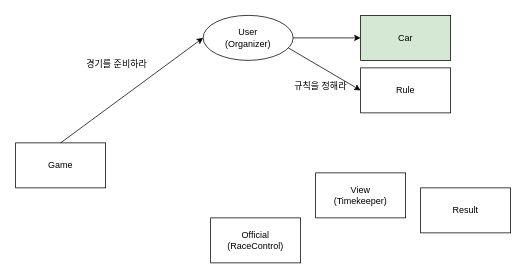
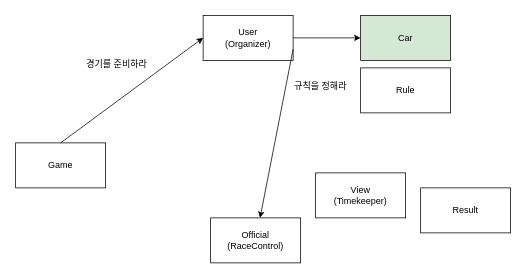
(248, 38) -> (248, 38)
(322, 68) -> (277, 131)
